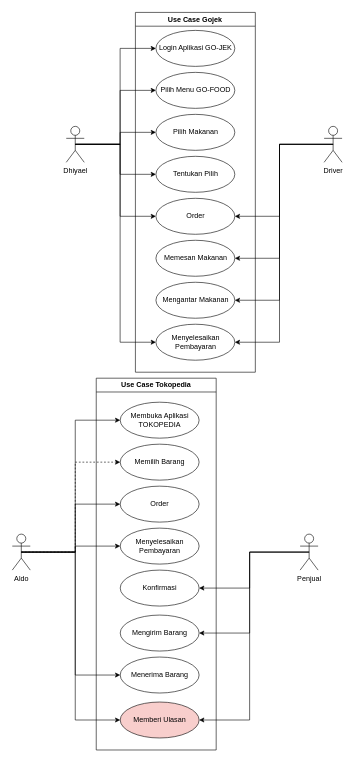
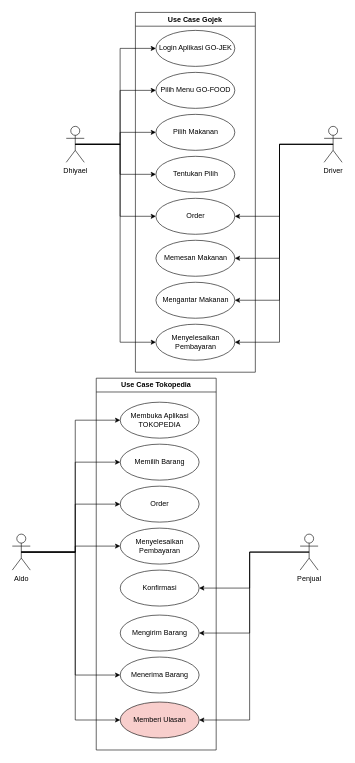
(94, 462) -> (94, 462)
